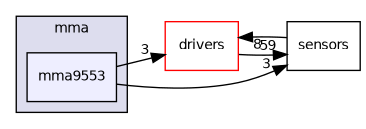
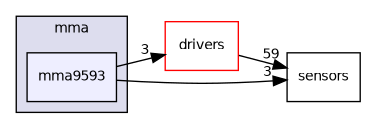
(270, 37) -> none
(72, 77) -> (72, 77)
